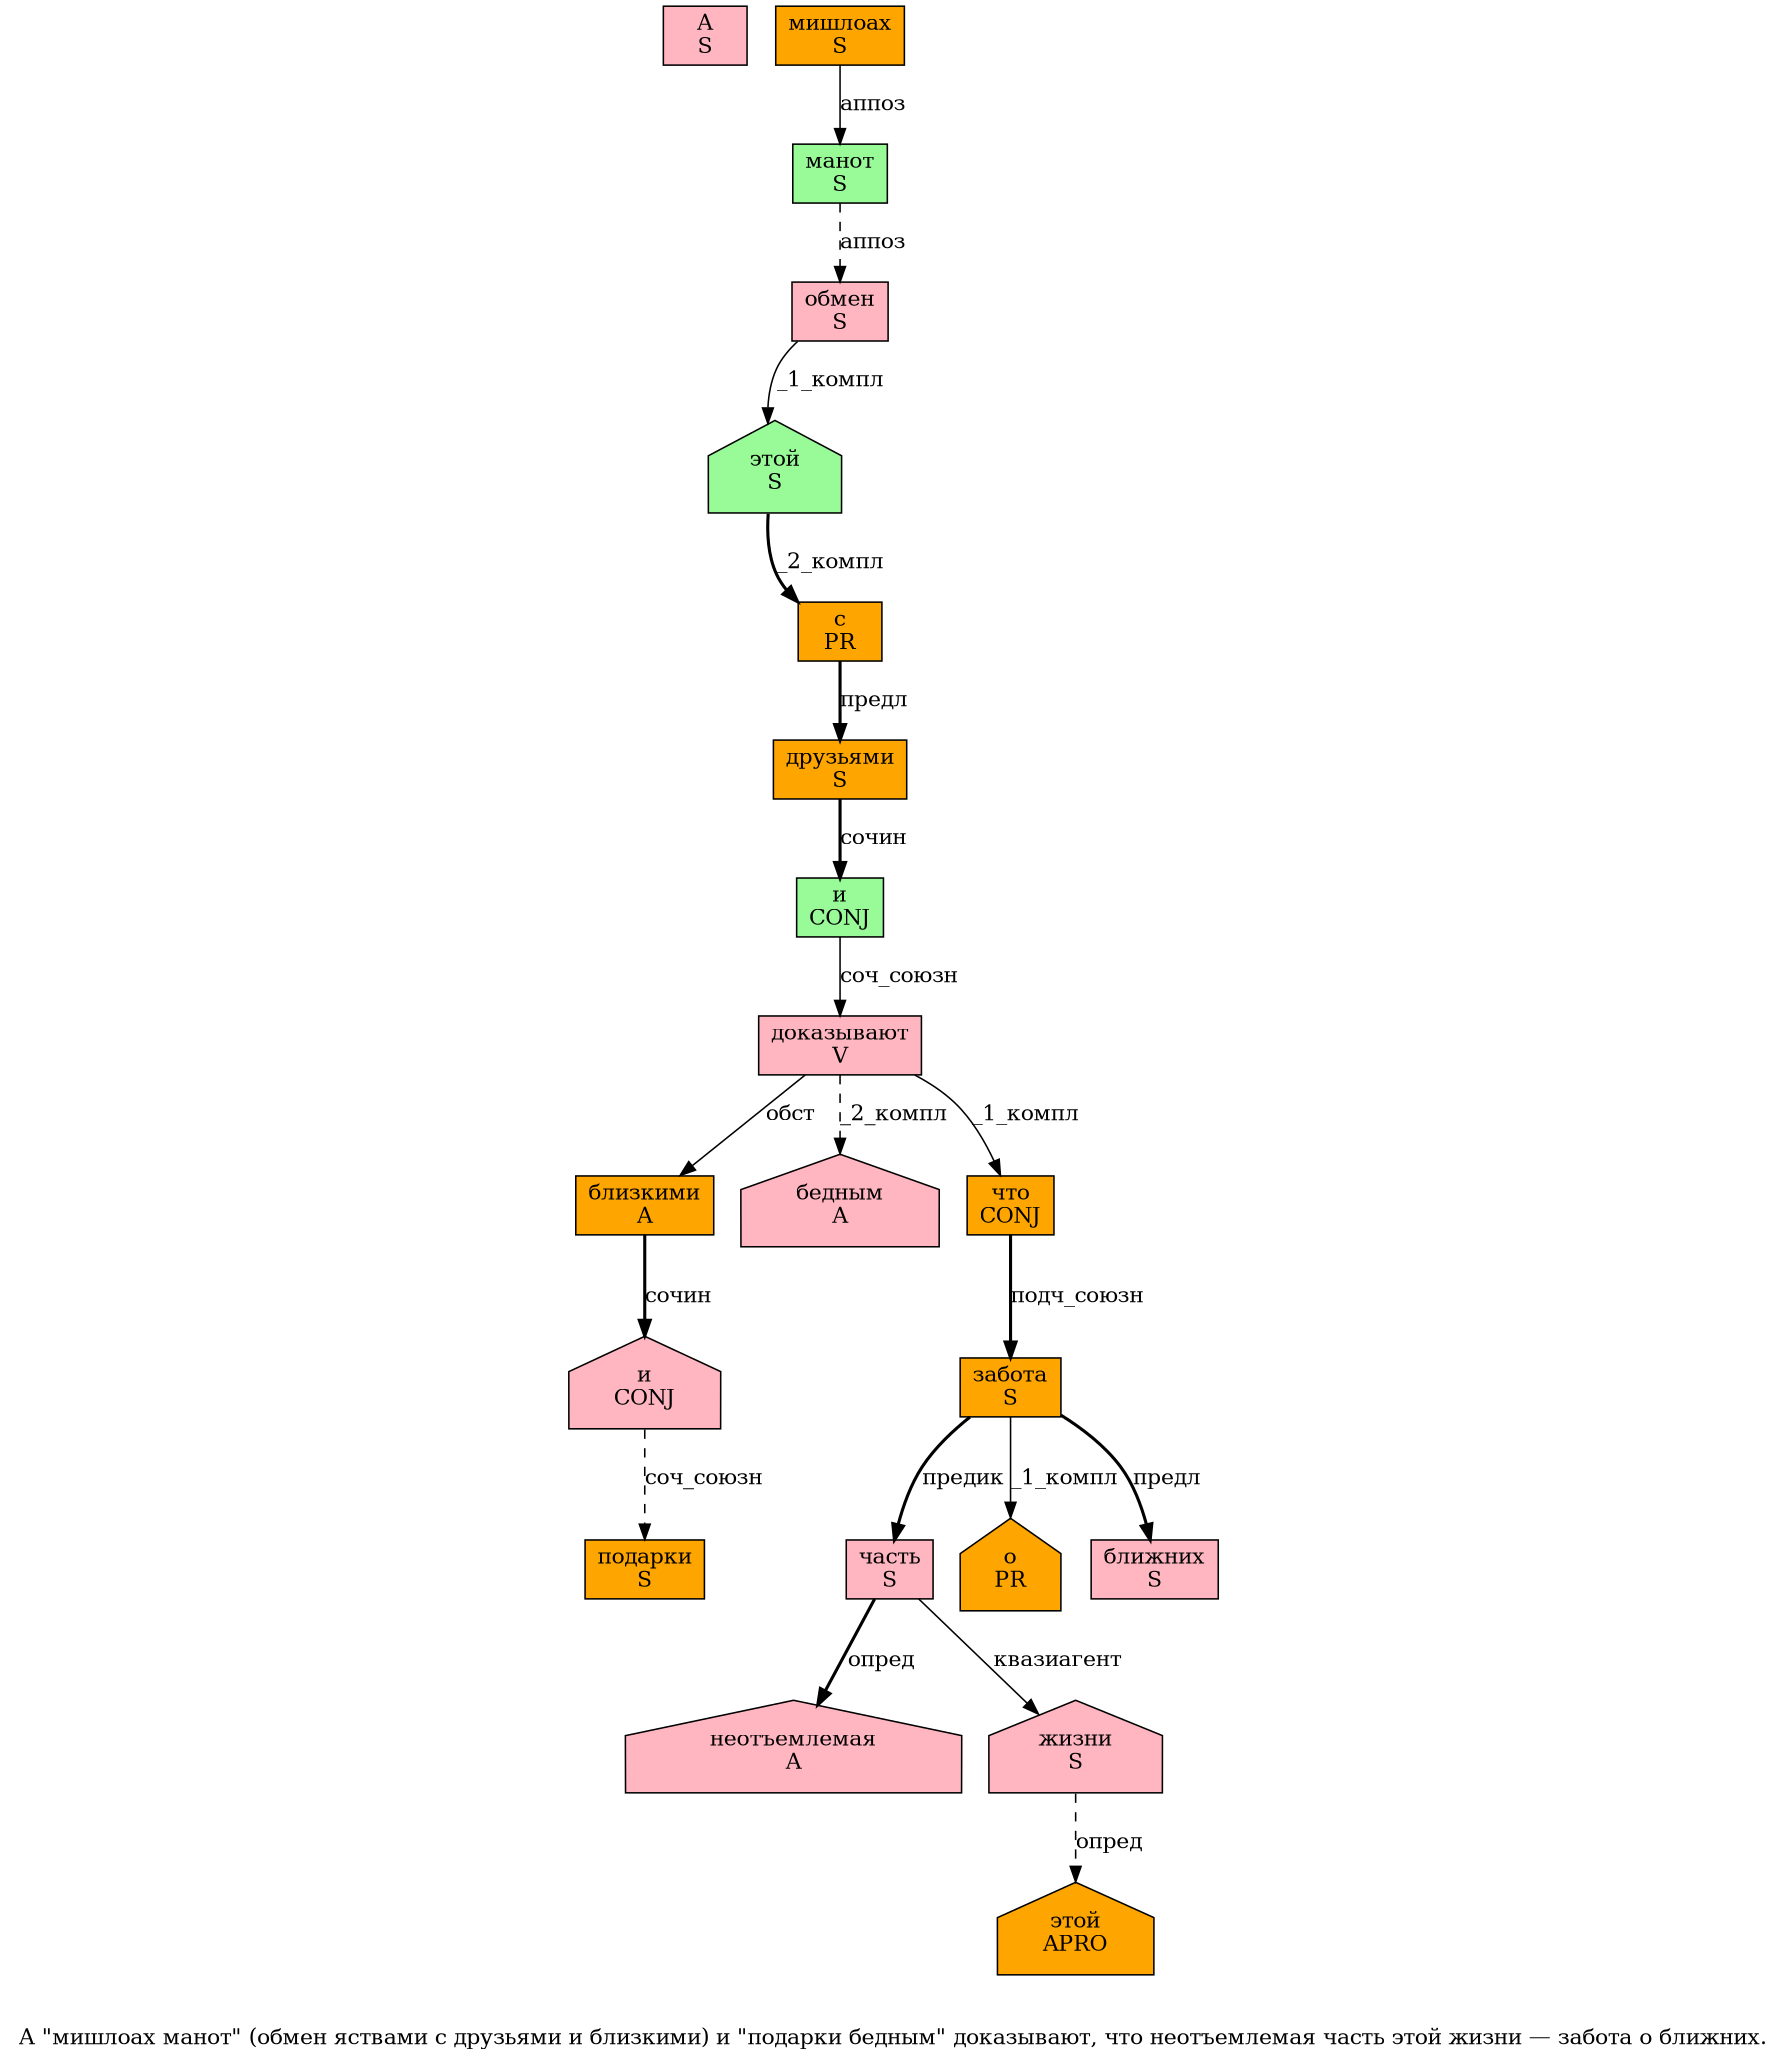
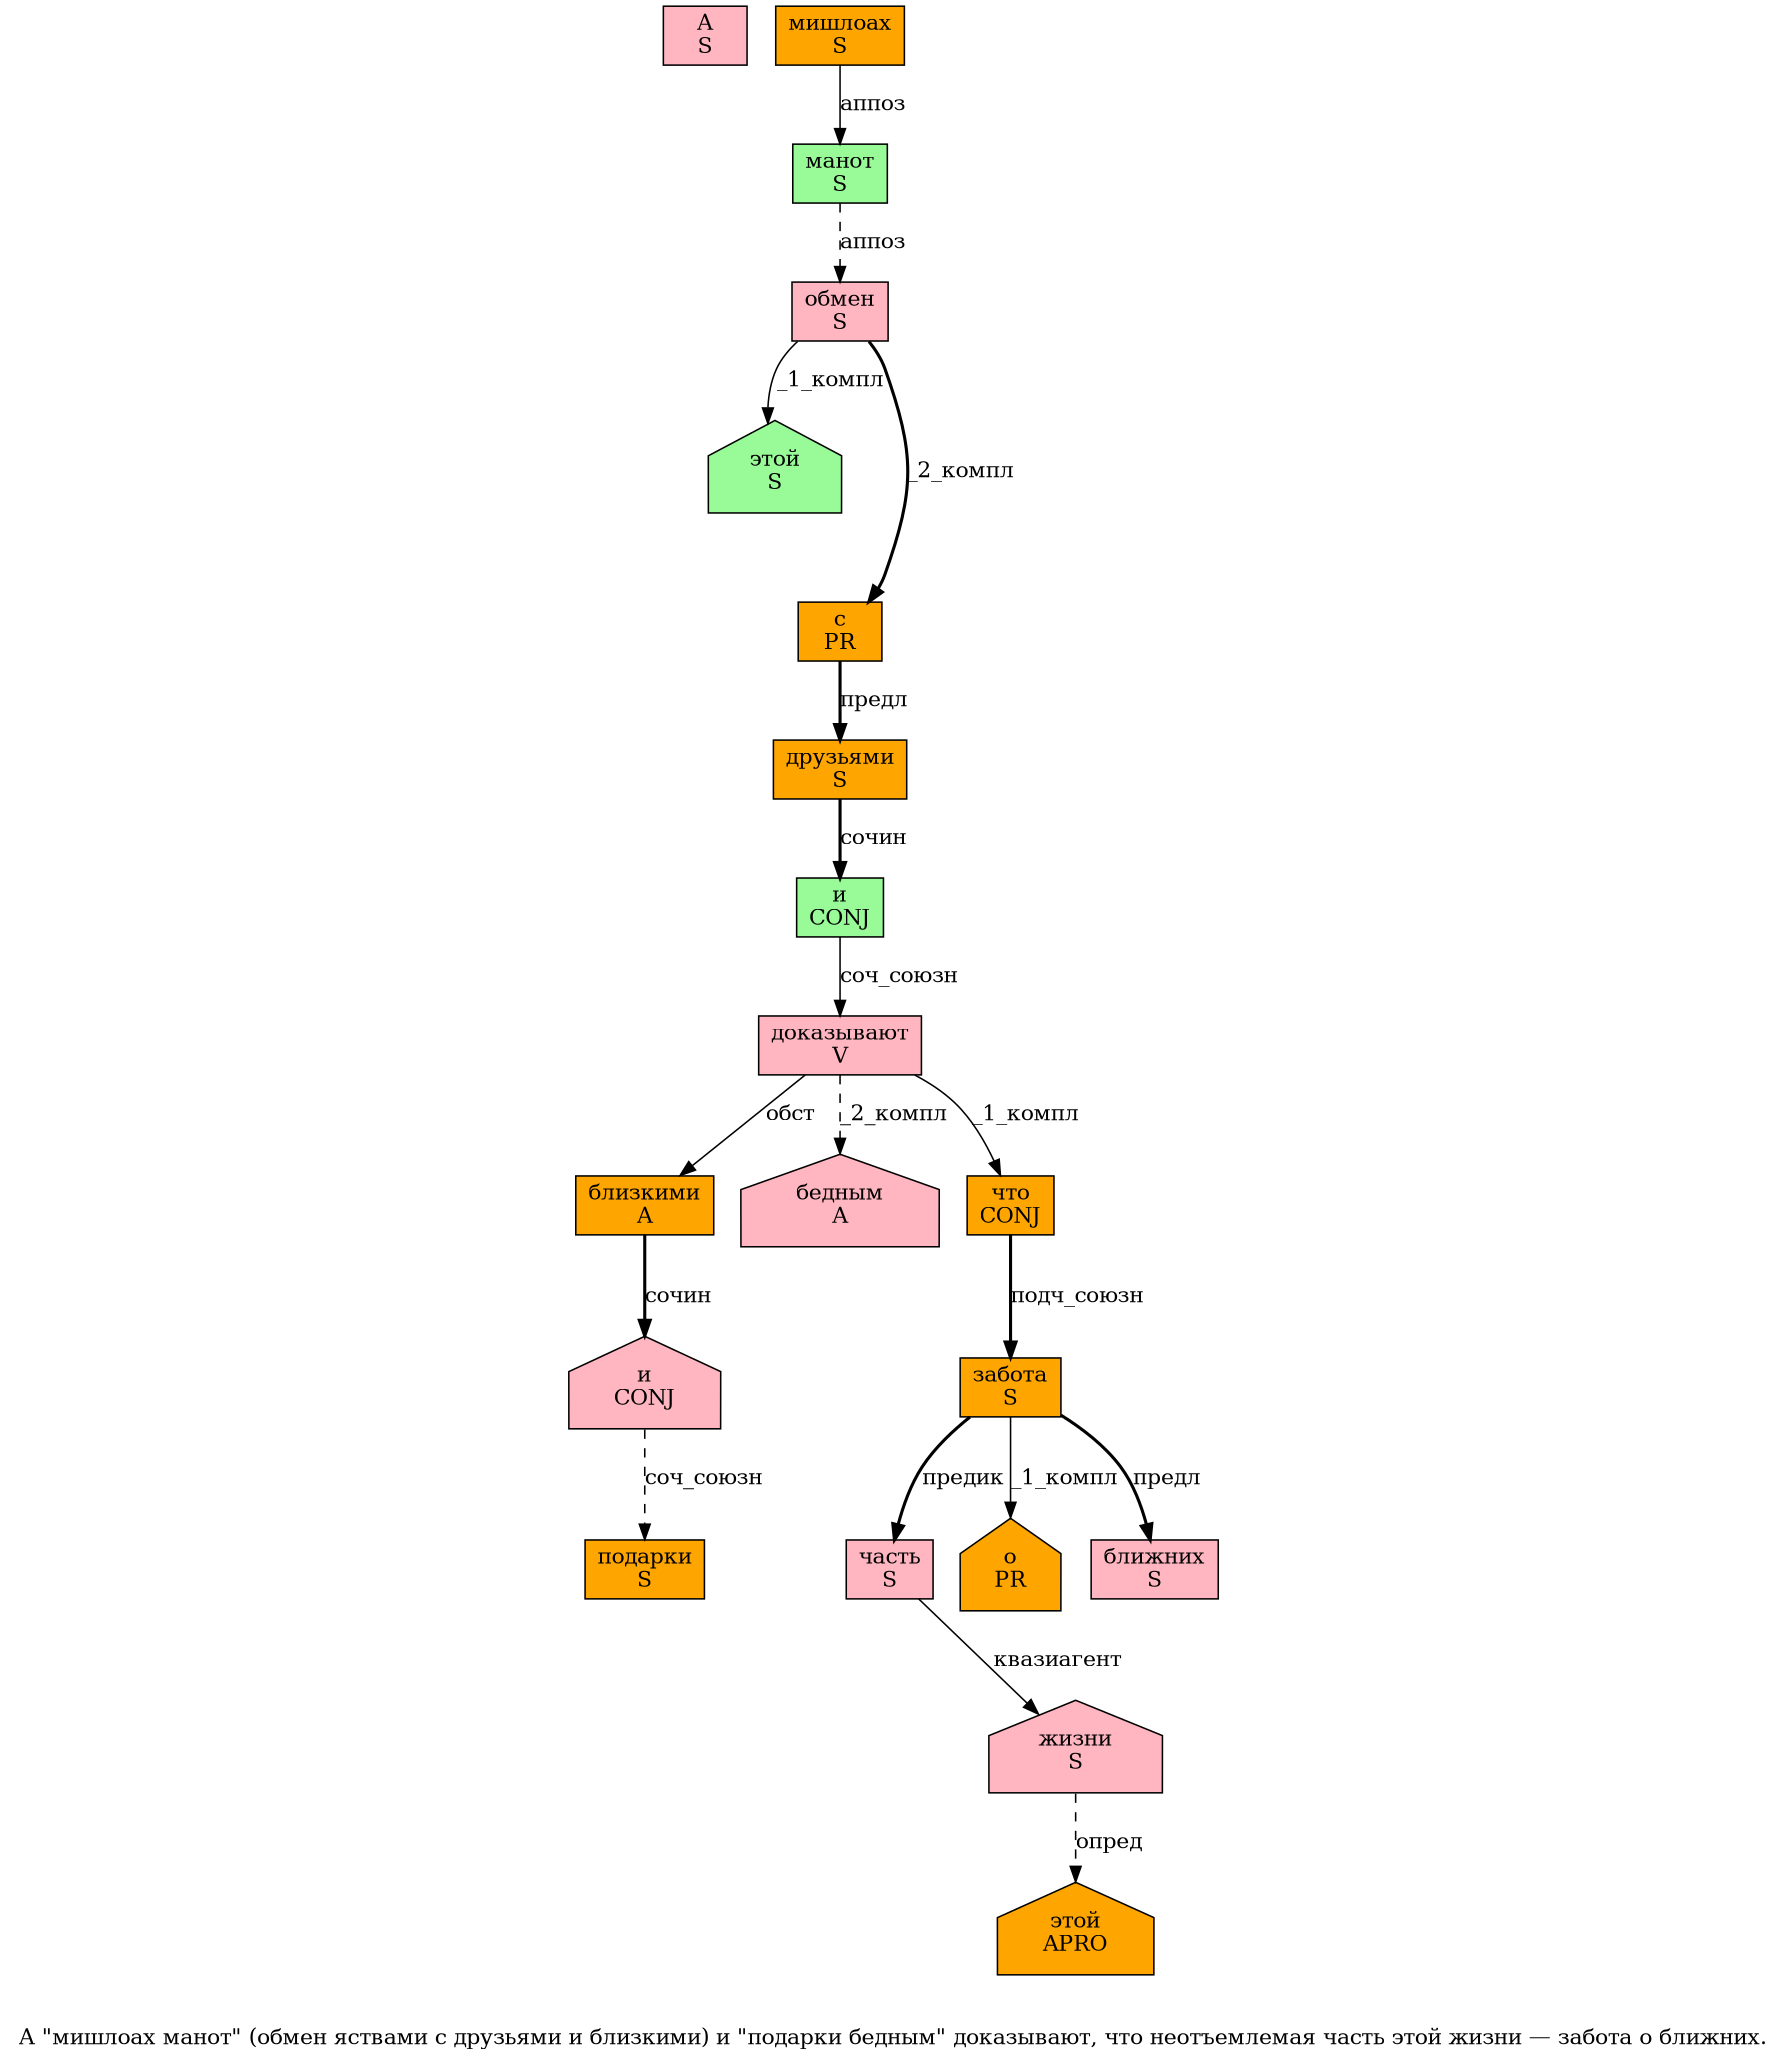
(770, 554) -> (907, 464)
(794, 1751) -> none
